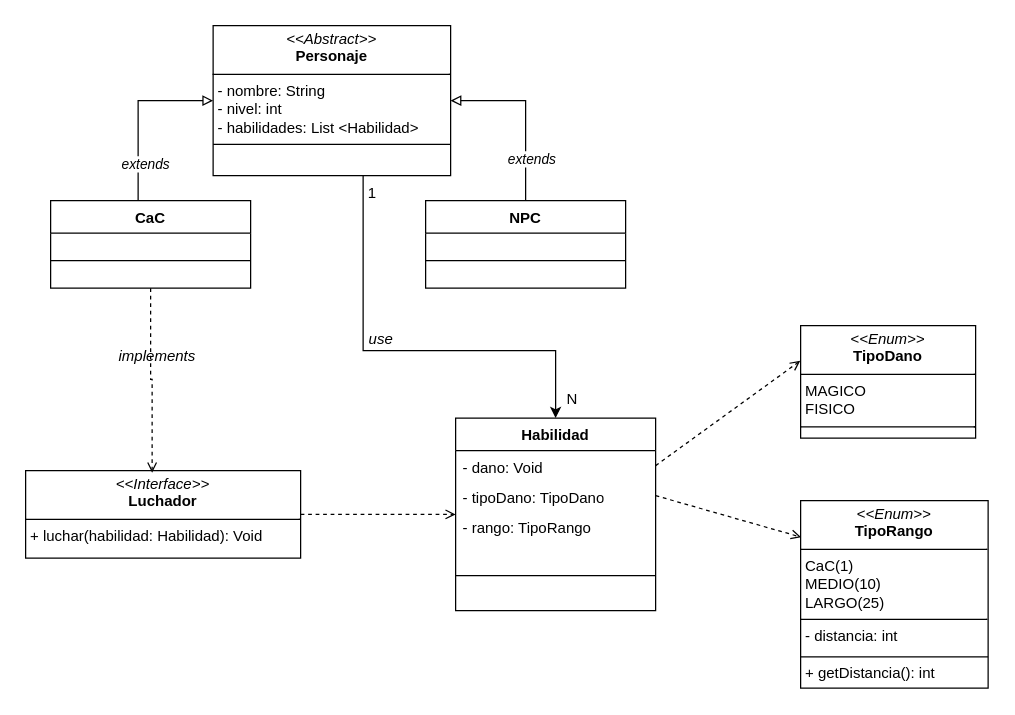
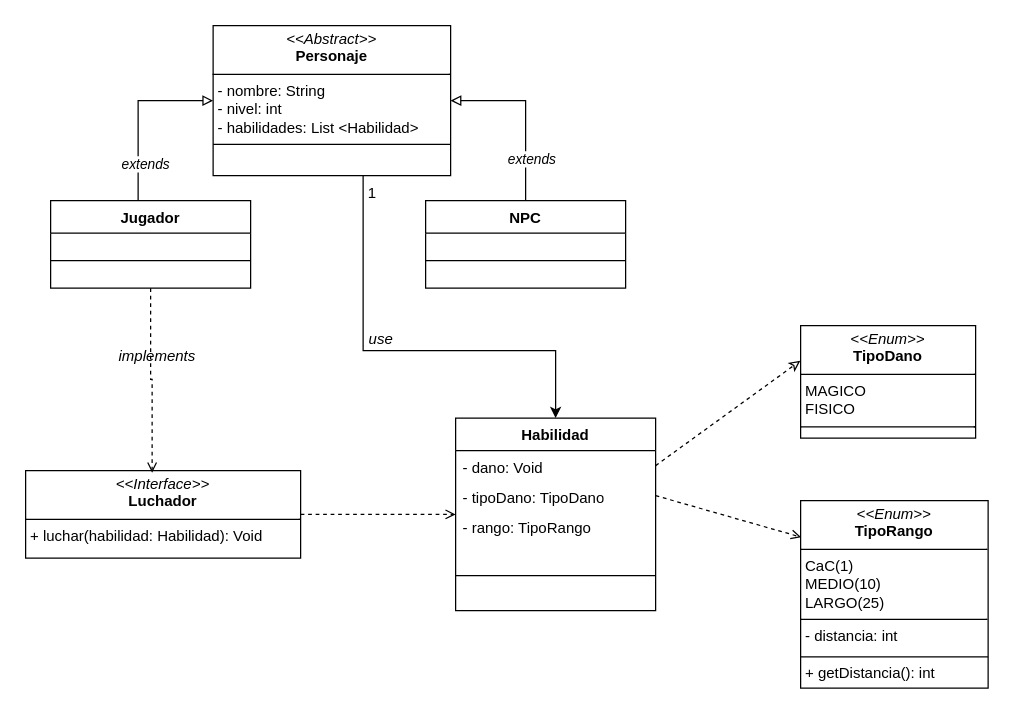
(151, 218) -> (151, 218)
(794, 365) -> (792, 367)
(572, 399) -> none
